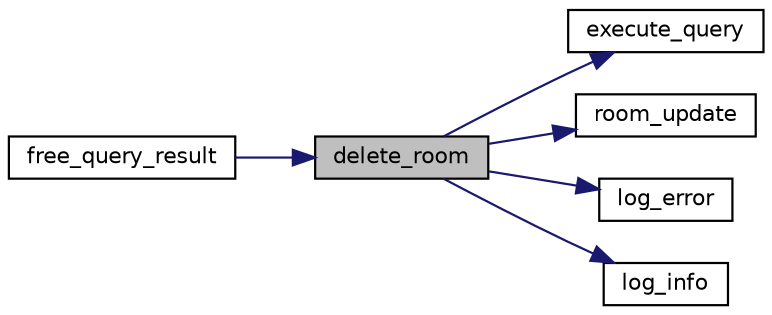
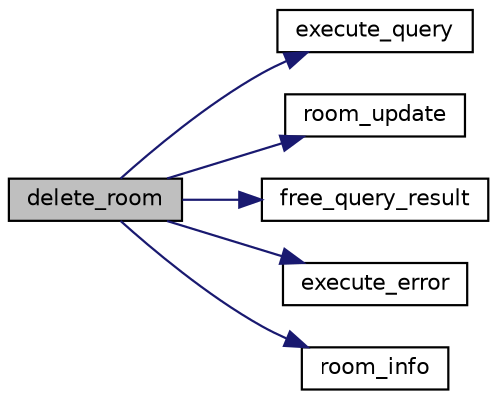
(264, 158) -> (211, 200)
(666, 200) -> (375, 284)
(666, 284) -> (375, 368)
